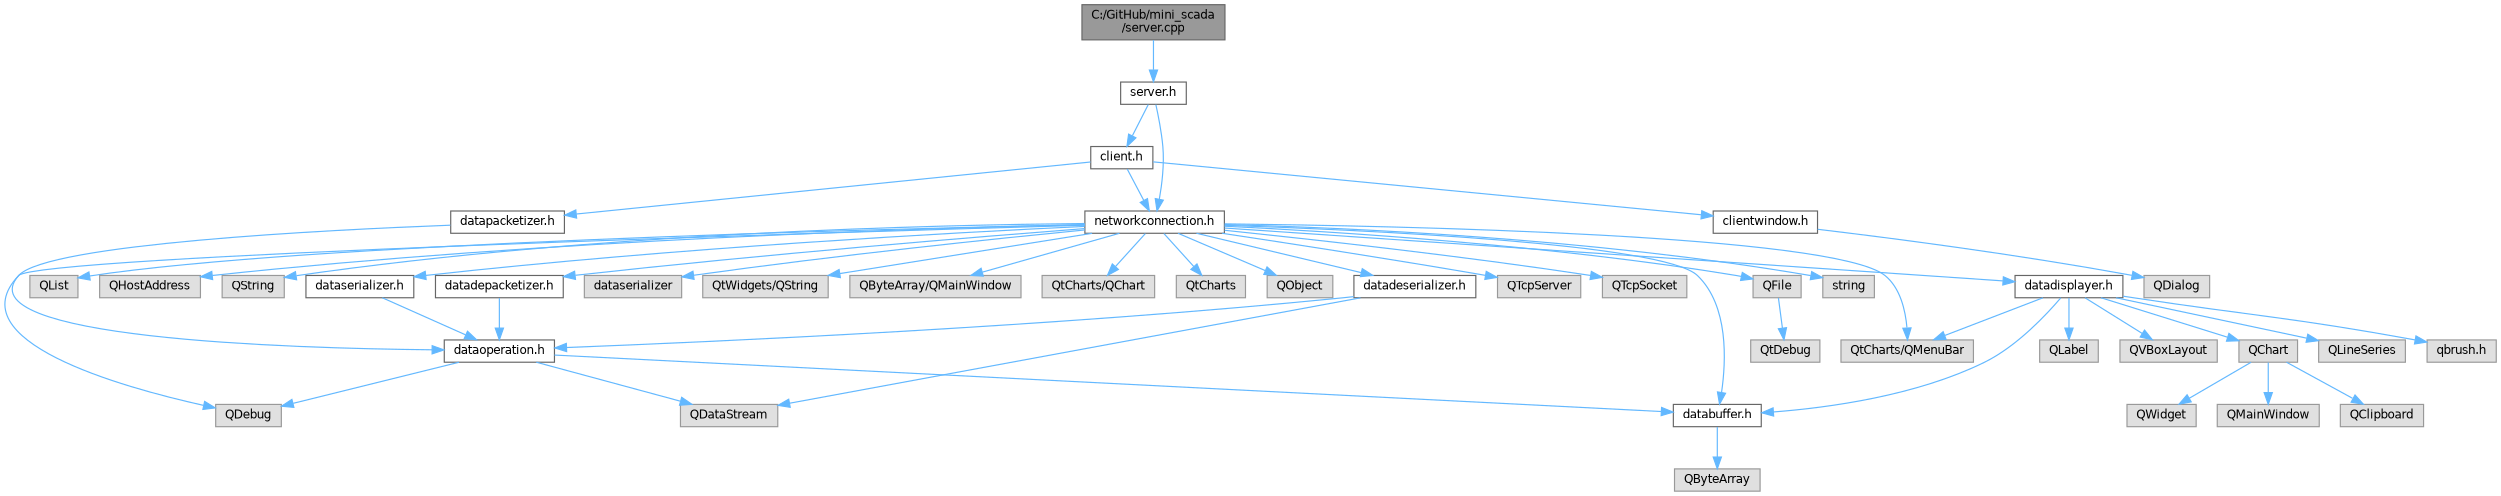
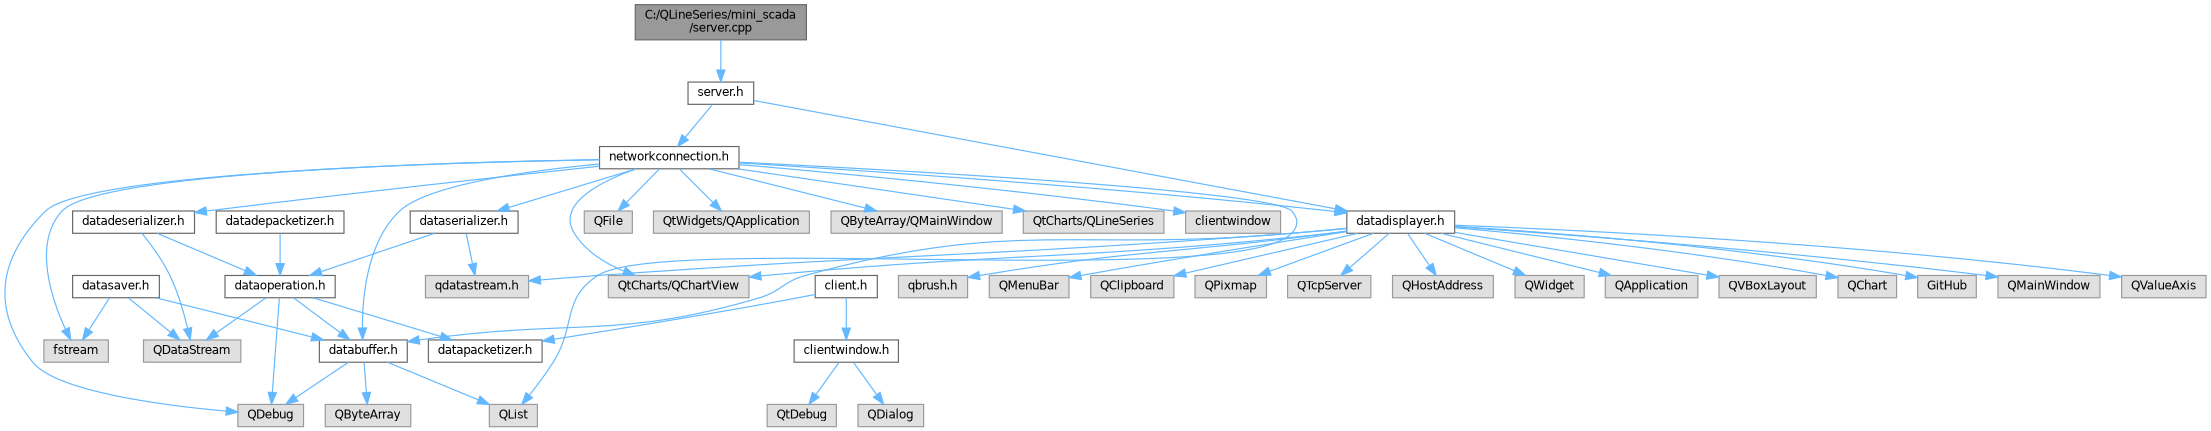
(1153, 22) -> (721, 22)
(1140, 120) -> (1045, 155)
(1136, 185) -> none
(648, 242) -> (1419, 250)
(830, 250) -> none
(1354, 254) -> (1370, 250)
none -> (116, 287)
(253, 287) -> none
none -> (477, 287)
(633, 287) -> (76, 351)
(765, 287) -> (731, 222)
none -> (1029, 287)
(1098, 287) -> (1094, 222)
(1211, 287) -> none
none -> (1231, 287)
(1300, 287) -> none
(1645, 287) -> none
(1849, 287) -> (1233, 222)
none -> (2164, 287)
(19, 300) -> (377, 317)
(1780, 313) -> (827, 379)
(1907, 351) -> (679, 287)
(2069, 351) -> (1652, 287)
(2362, 351) -> (1947, 287)
(2268, 378) -> (1721, 248)
none -> (322, 380)
(2220, 380) -> (1469, 252)
(2320, 380) -> (1272, 253)
none -> (433, 381)
